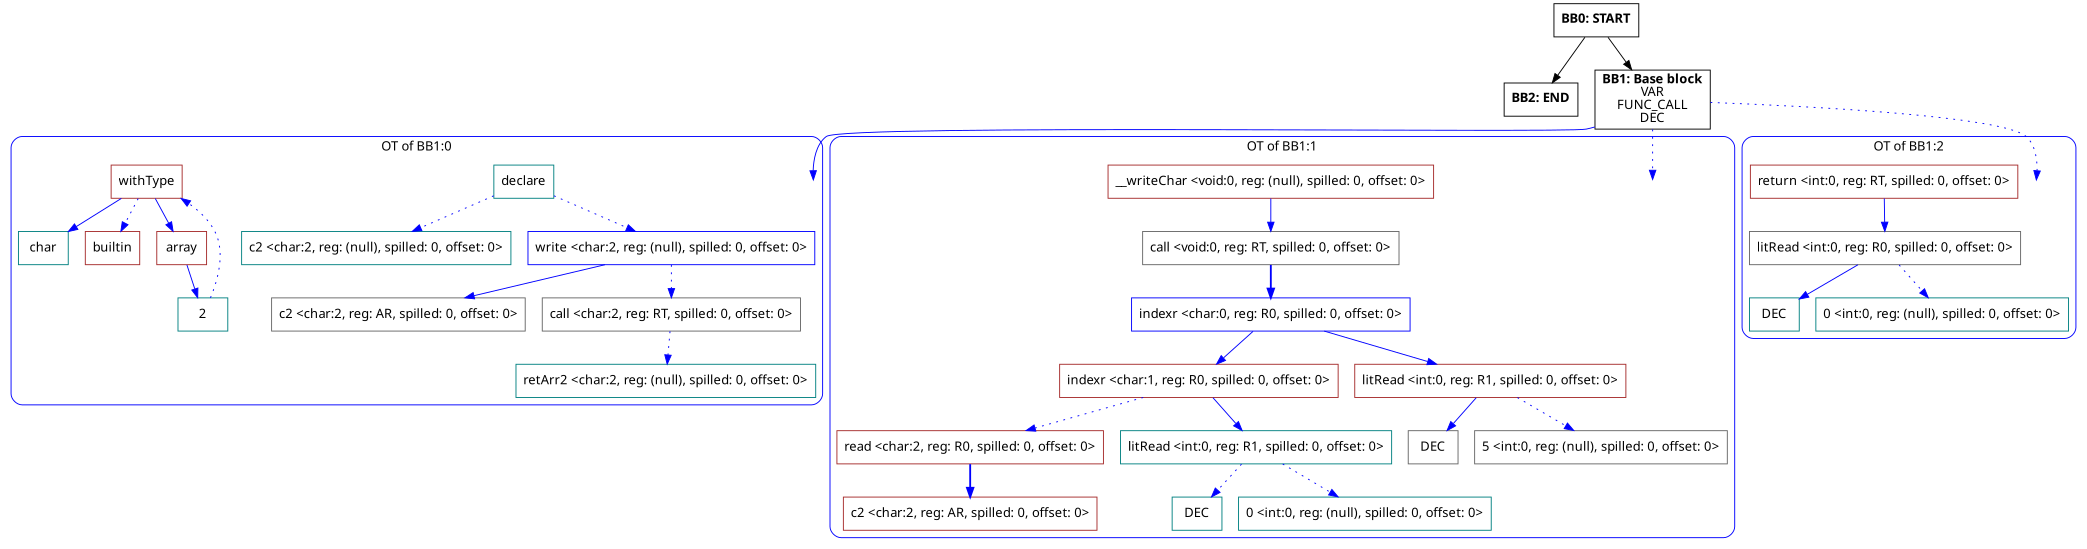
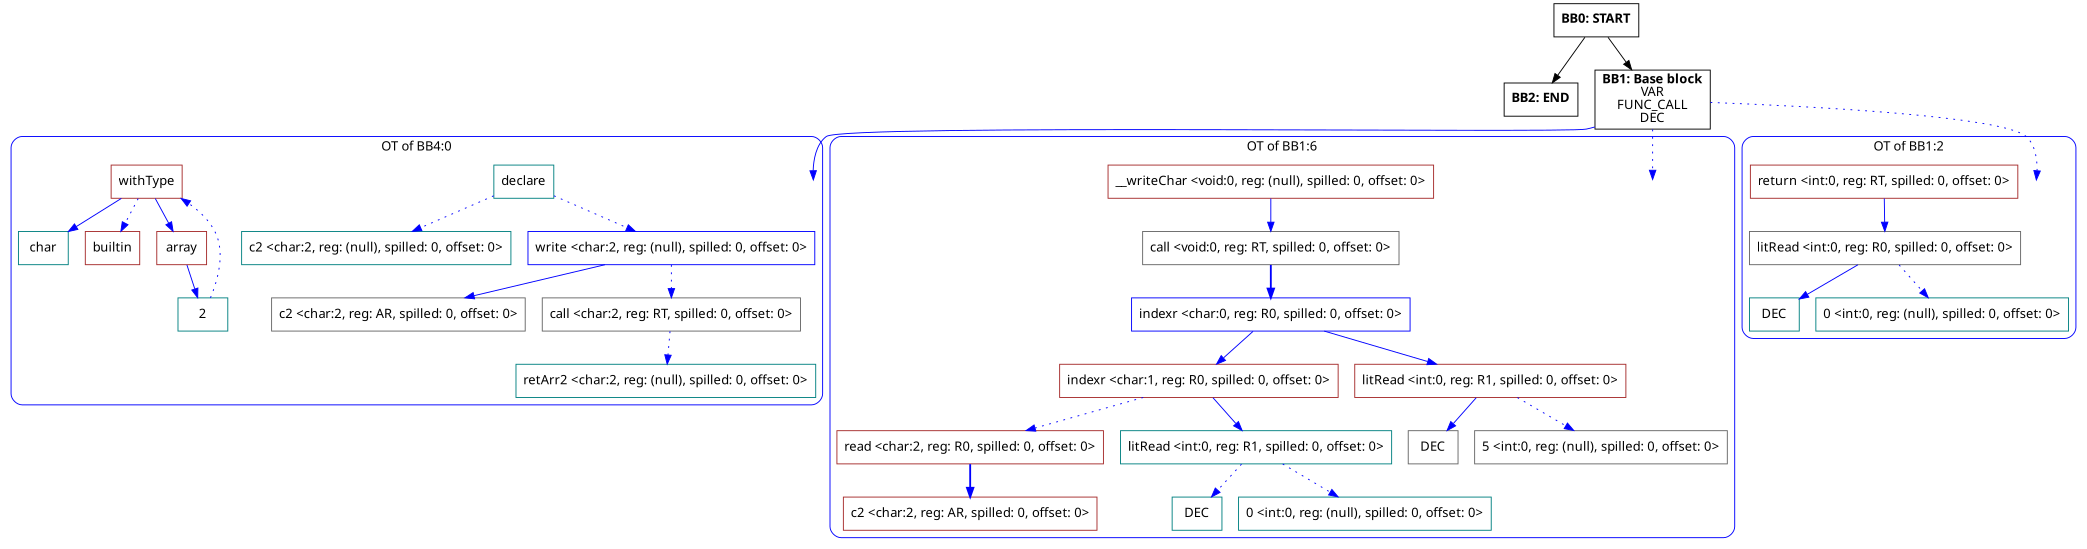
(417, 147) -> (417, 147)
(1282, 147) -> (1282, 147)
